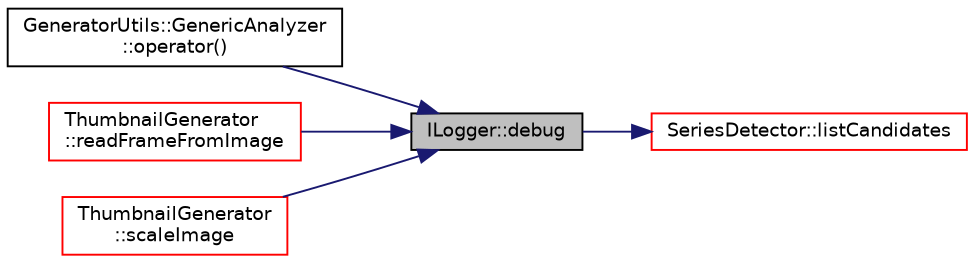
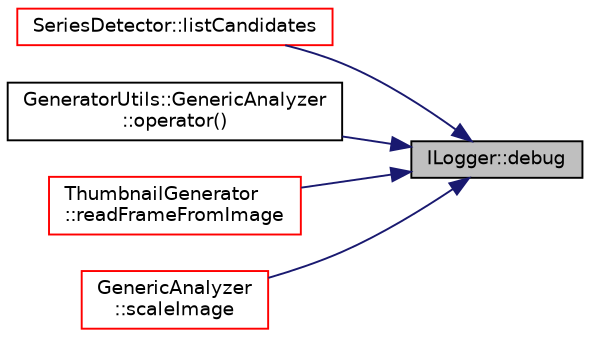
(607, 132) -> (375, 79)
(175, 226) -> (175, 300)
